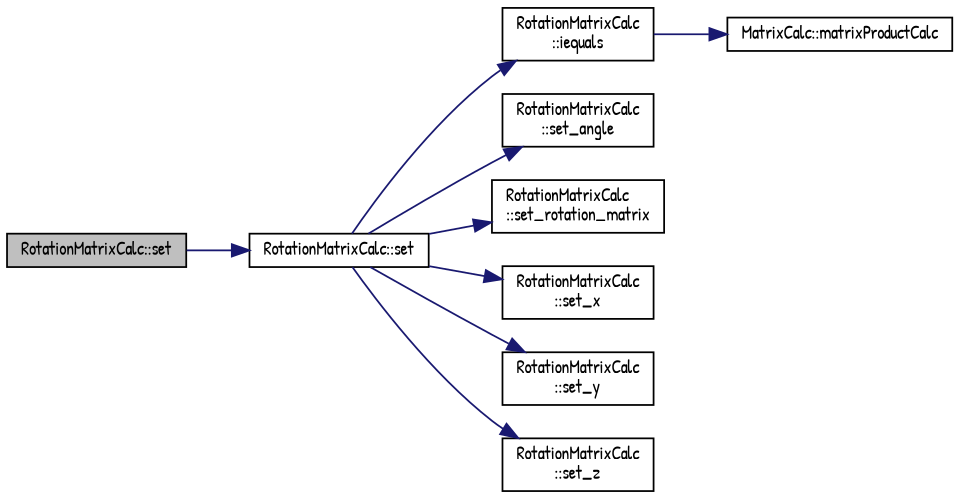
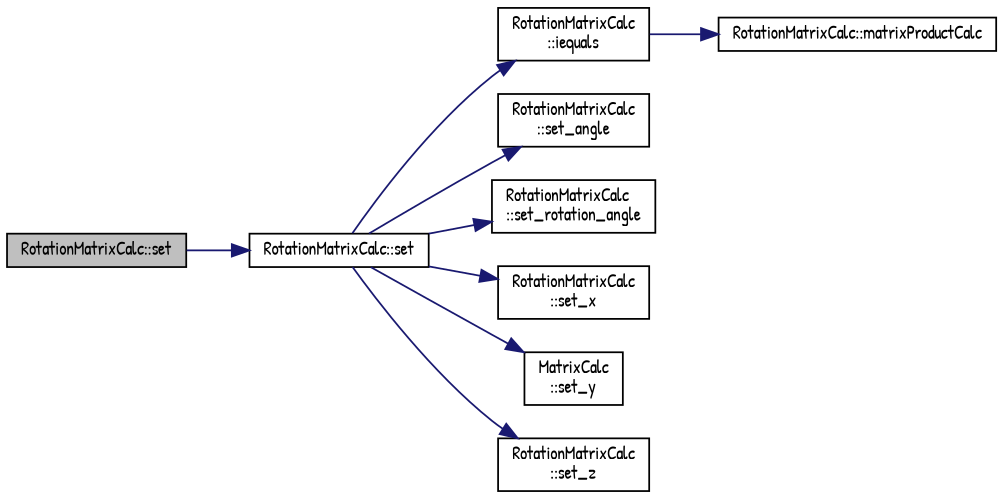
(840, 34) -> (857, 34)
(578, 206) -> (574, 206)
(578, 379) -> (574, 379)
